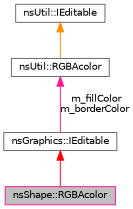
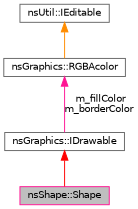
(60, 67) -> (65, 67)
(60, 142) -> (65, 142)
(60, 196) -> (65, 196)
